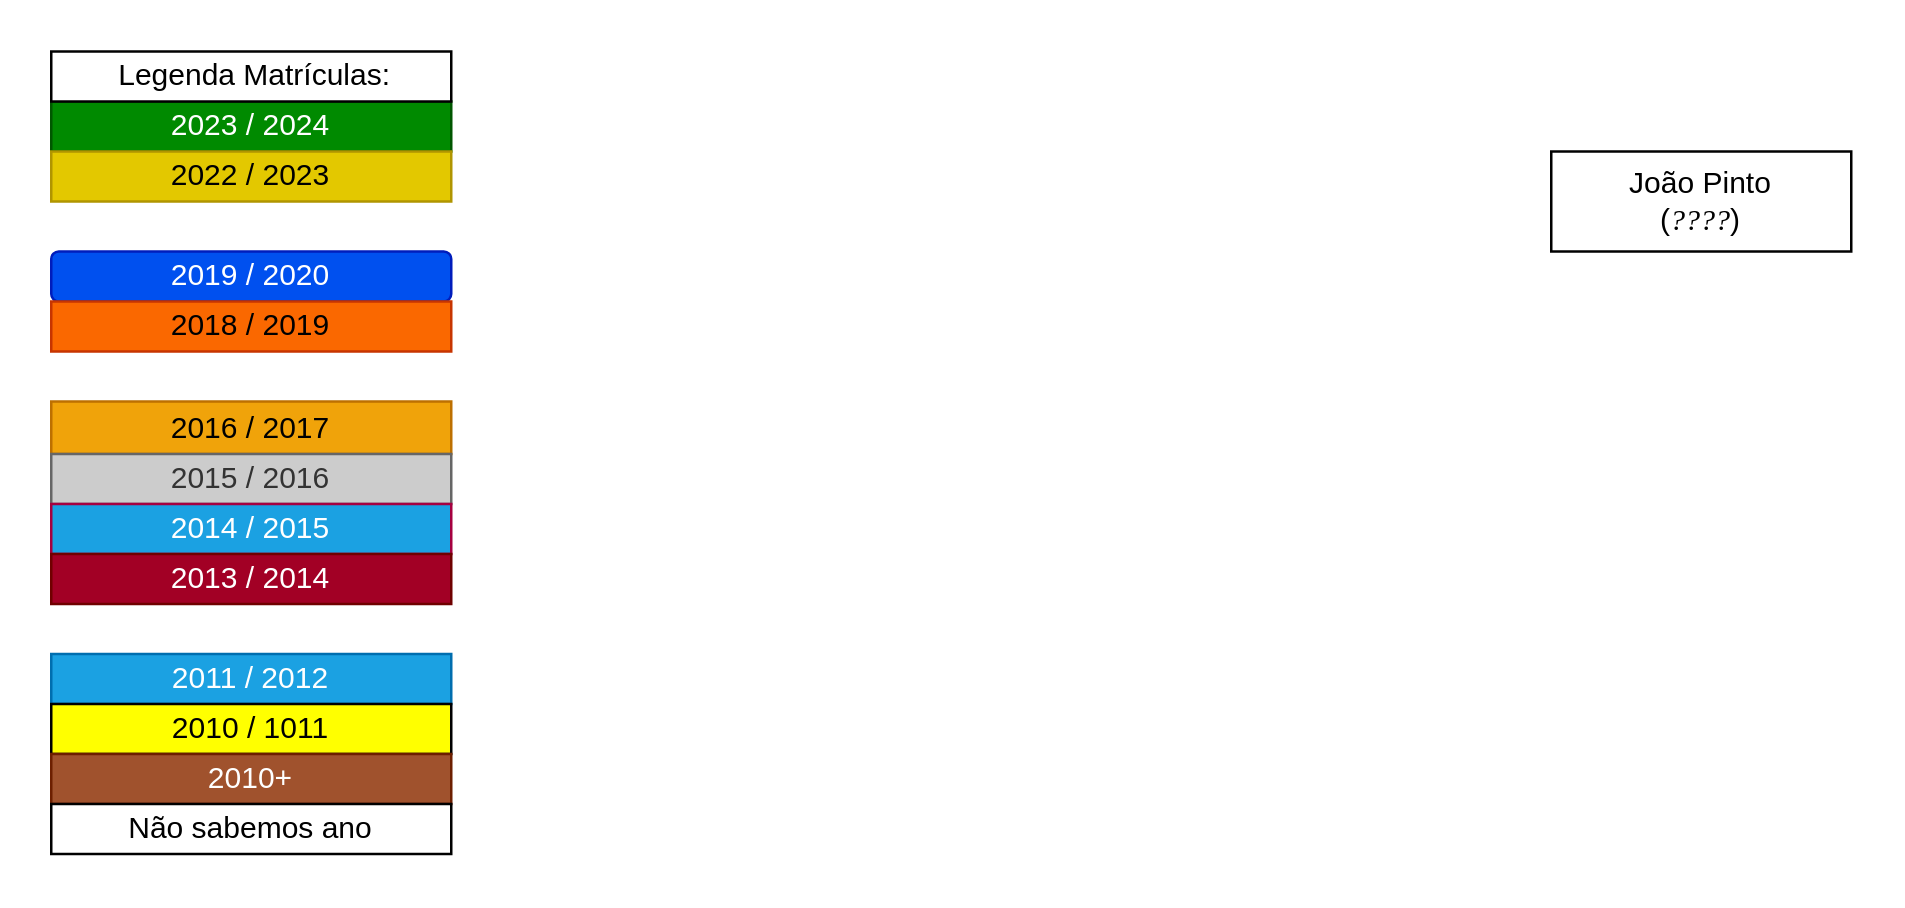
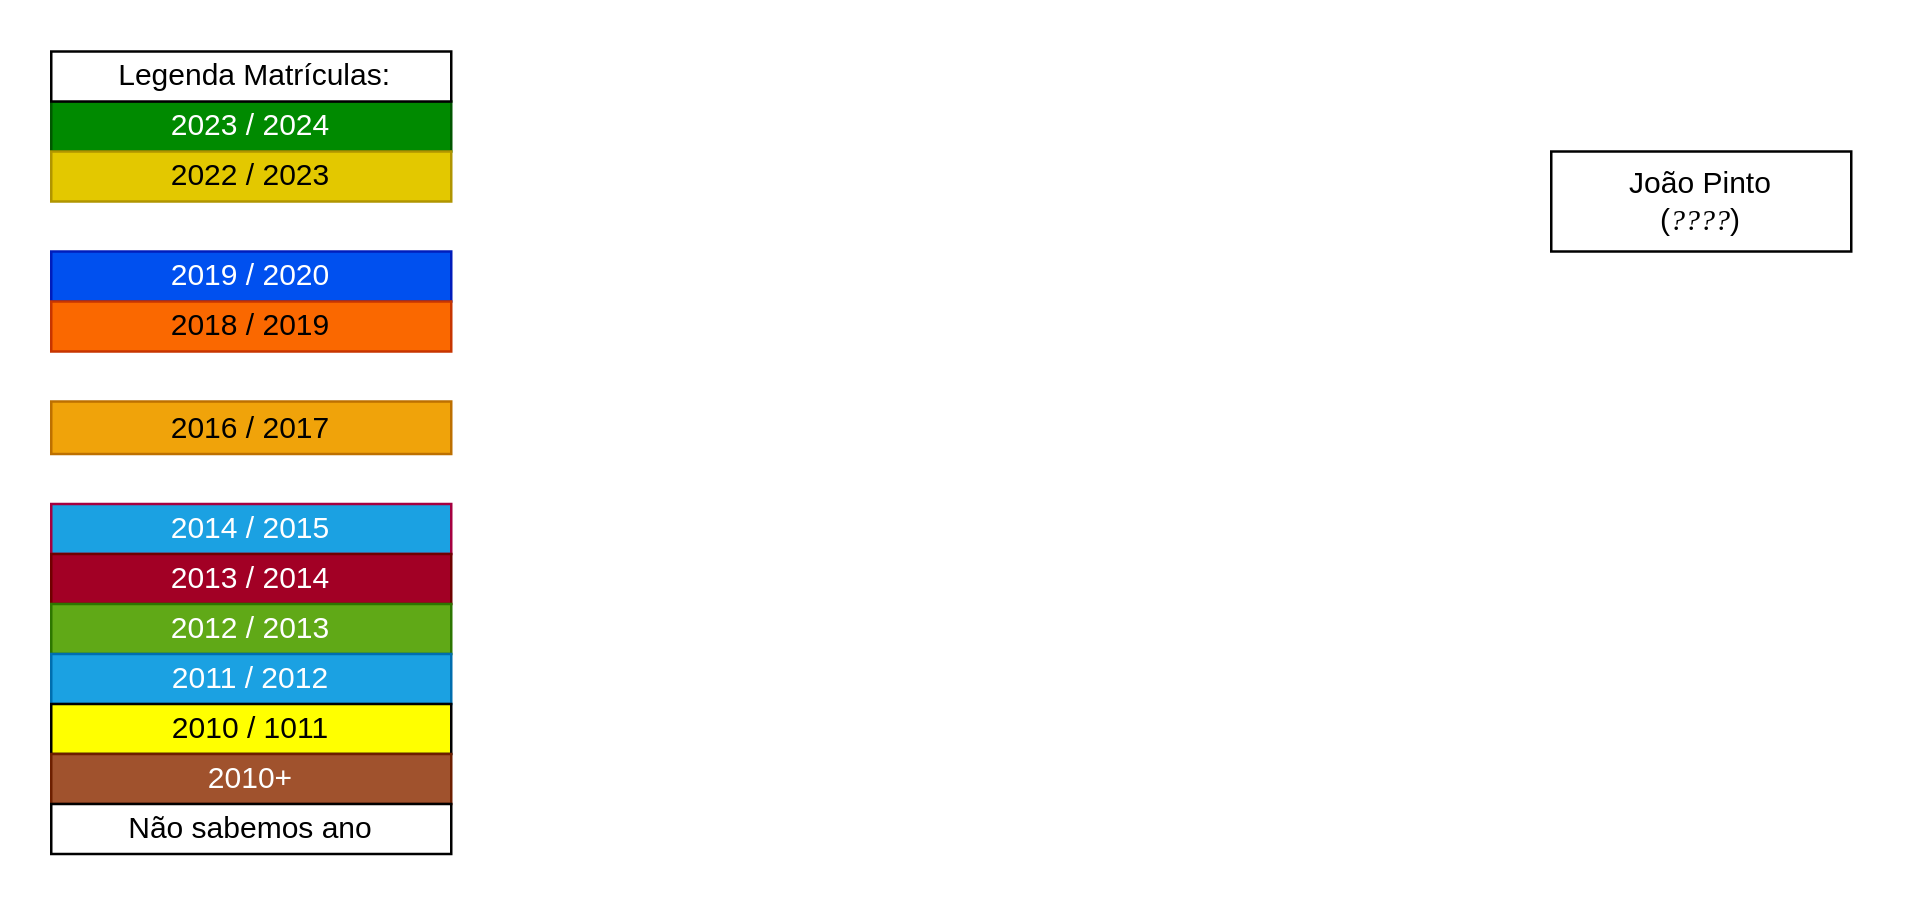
(251, 276) -> (251, 276)
(251, 479) -> none
none -> (251, 629)
